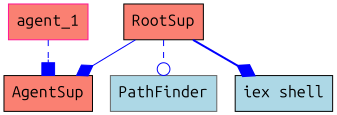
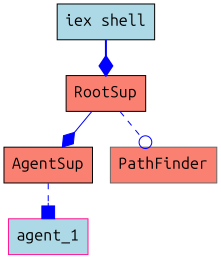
(48, 22) -> (48, 237)
(48, 50) -> (48, 193)
(215, 53) -> (106, 48)
(164, 93) -> (164, 165)
